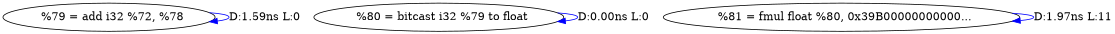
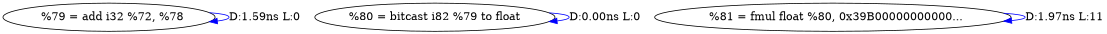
(439, 17) -> (435, 17)
